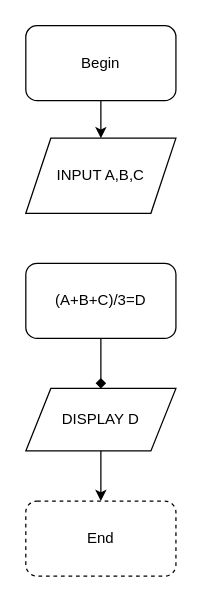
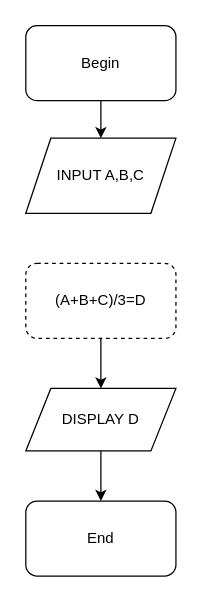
(101, 301) -> (101, 301)
(101, 377) -> (101, 378)
(101, 538) -> (101, 538)
